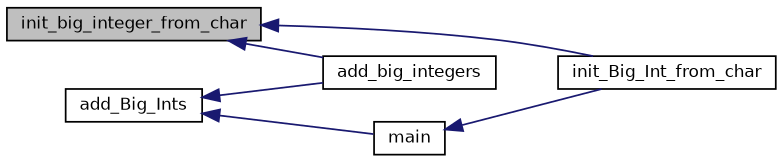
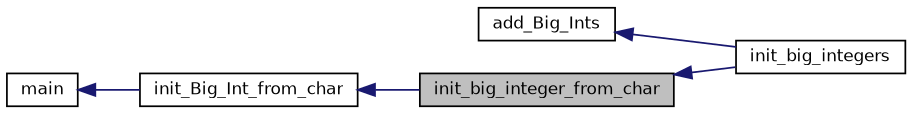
(436, 34) -> (397, 90)
(409, 73) -> (821, 57)
(297, 125) -> none
